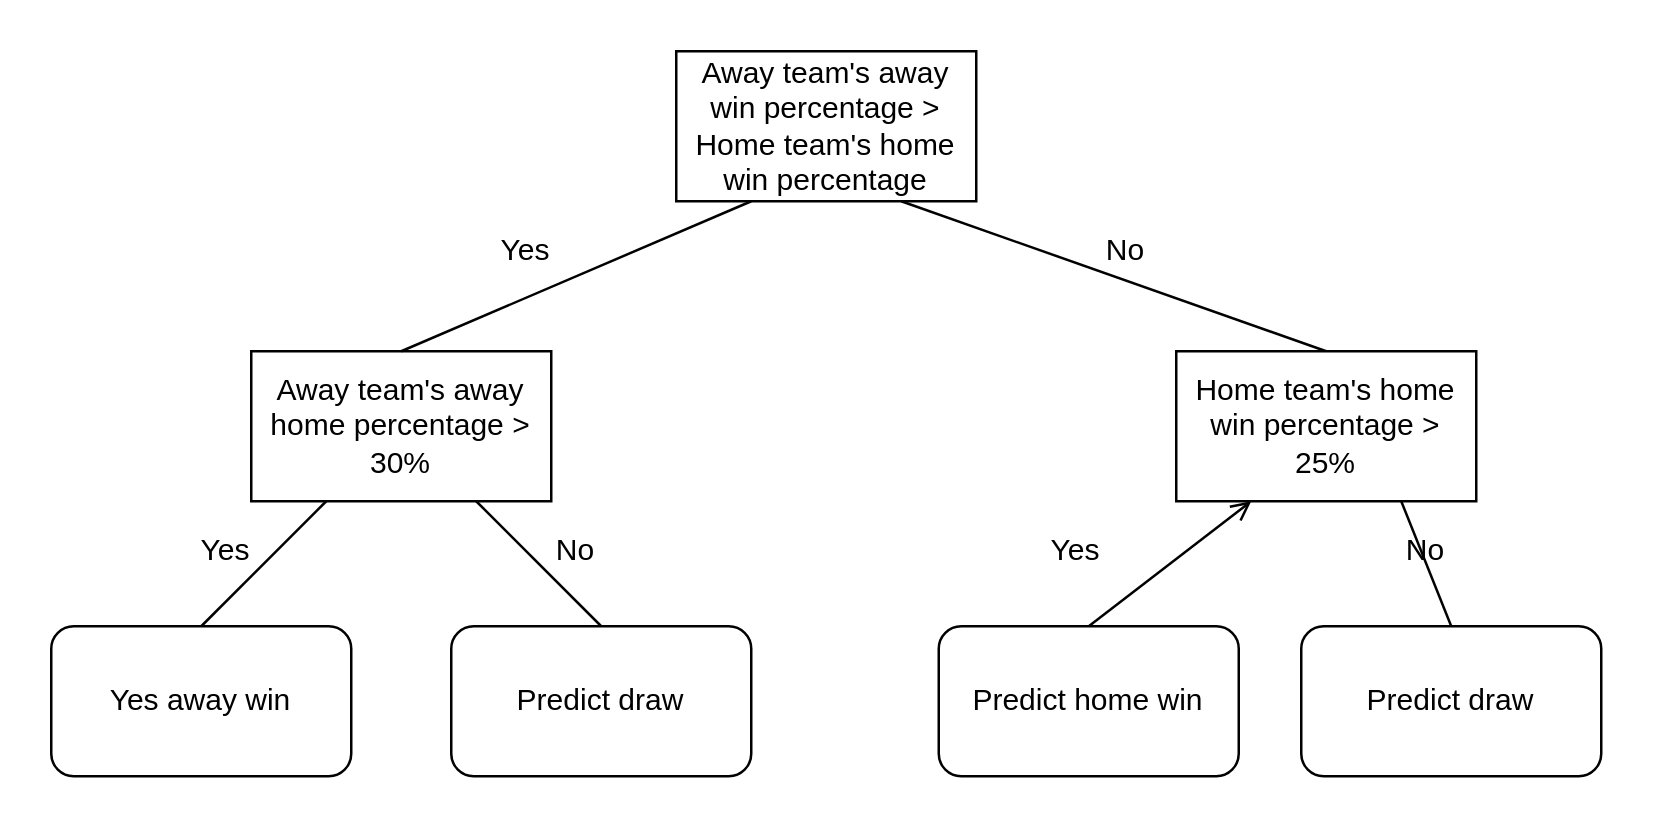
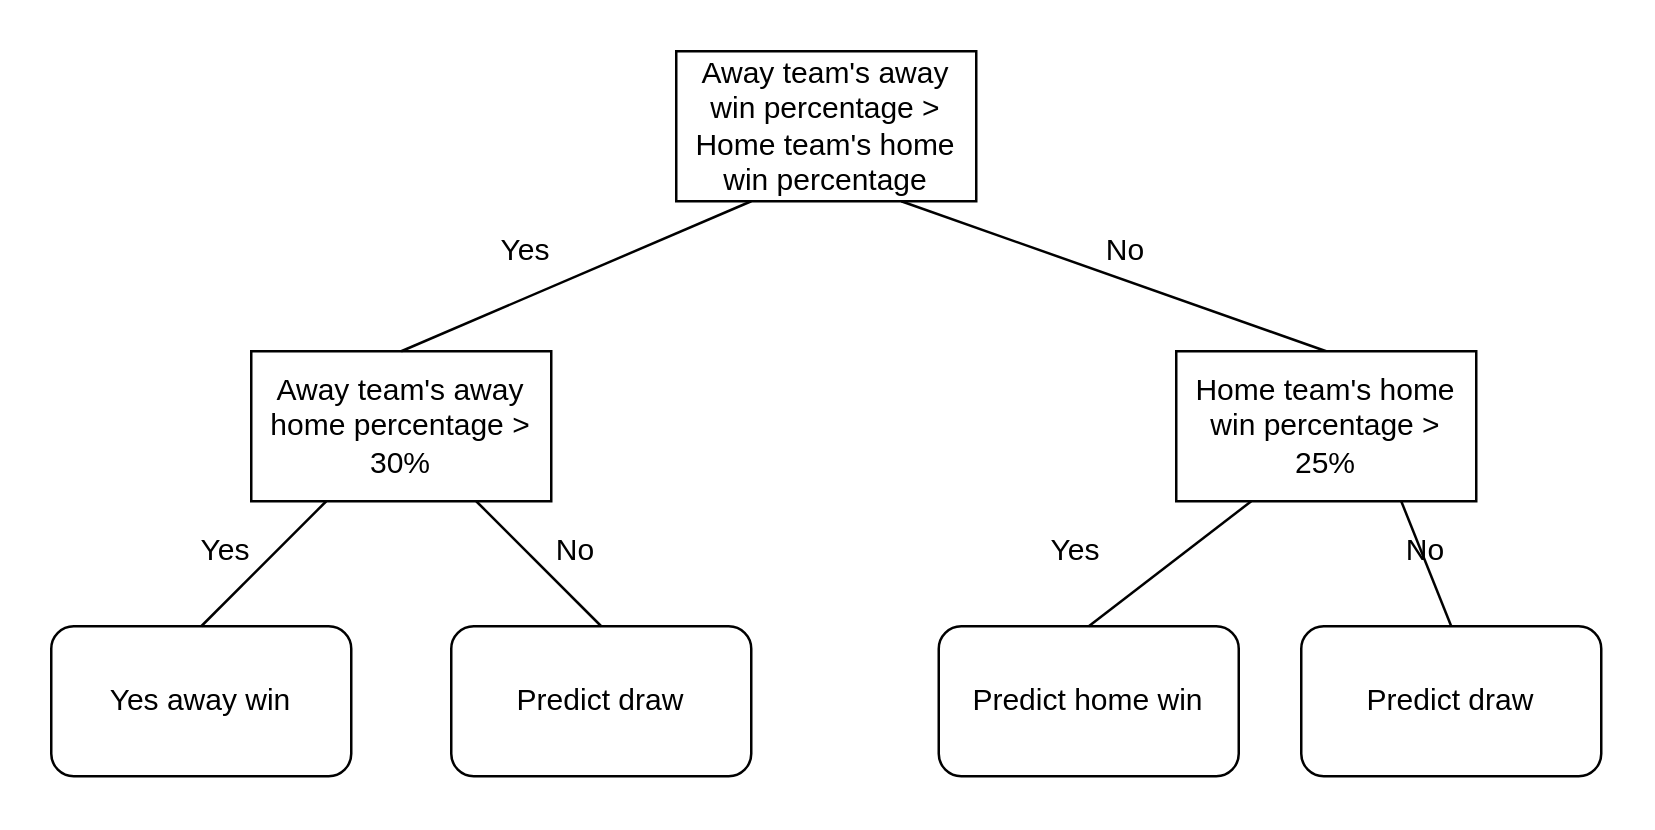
(1244, 507) -> (1245, 506)
